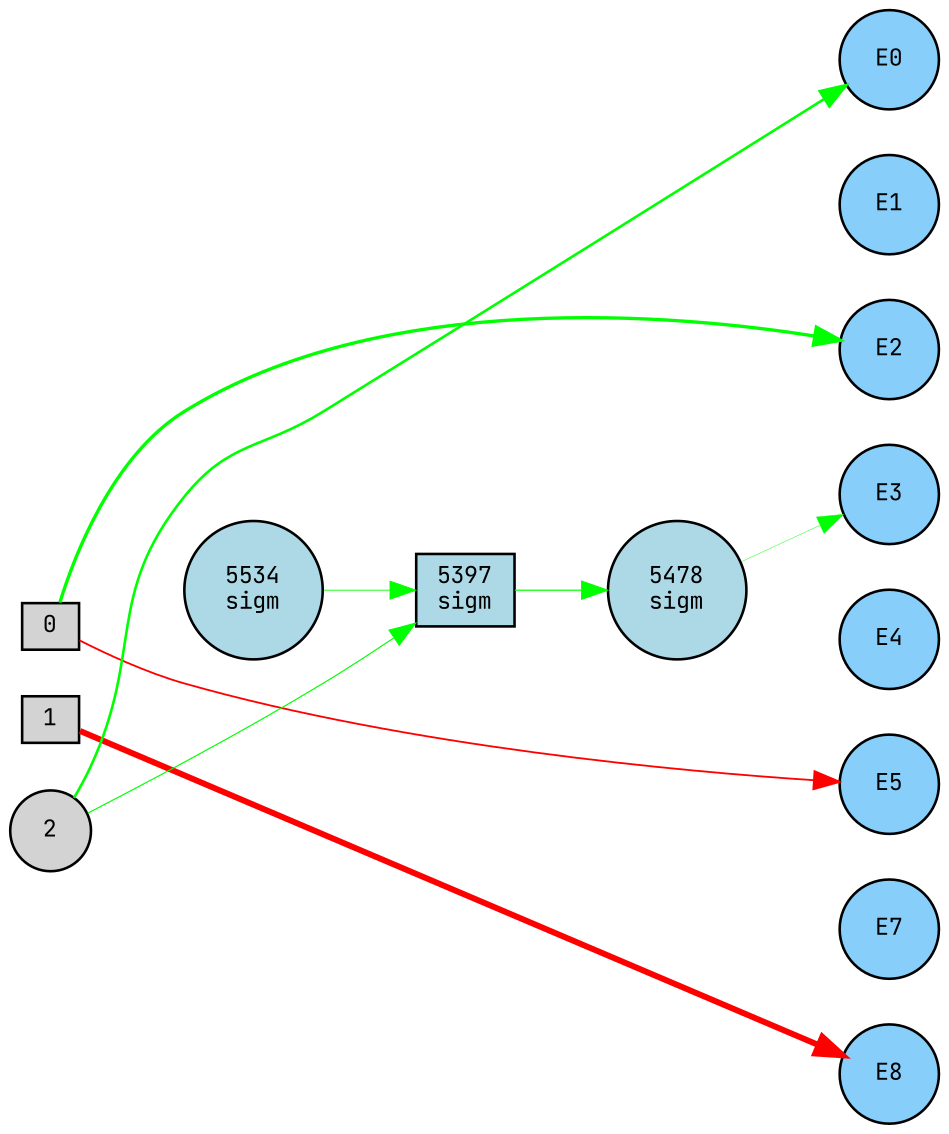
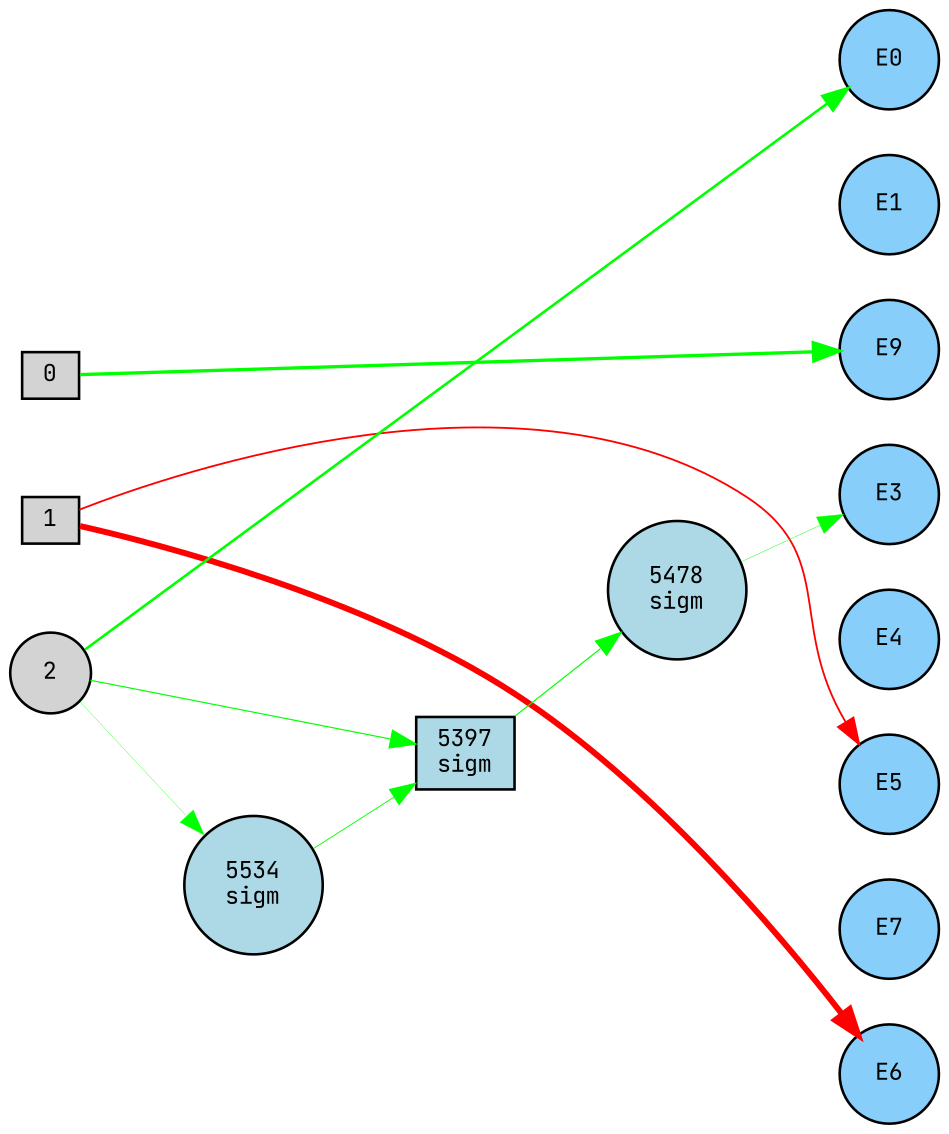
(889, 350) -> (889, 350)
(441, 738) -> (540, 432)
none -> (133, 759)
(889, 1074) -> (889, 1074)
